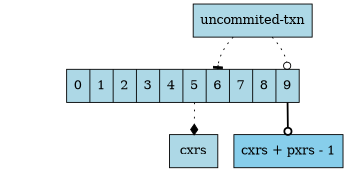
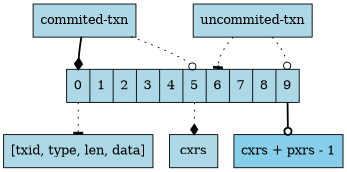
none -> (85, 21)
none -> (78, 151)
